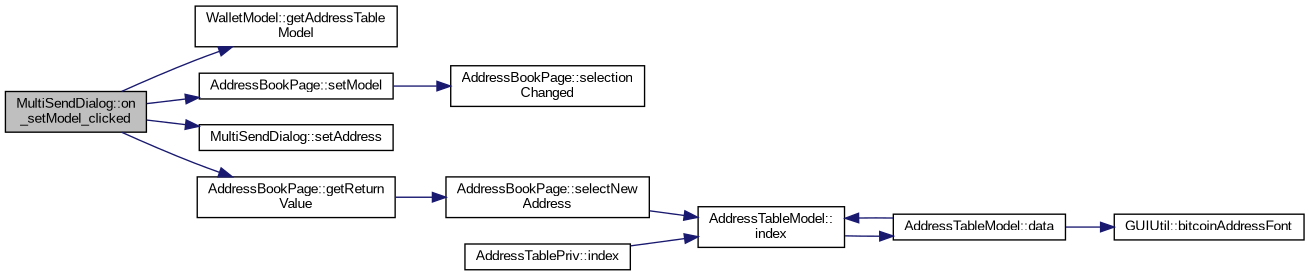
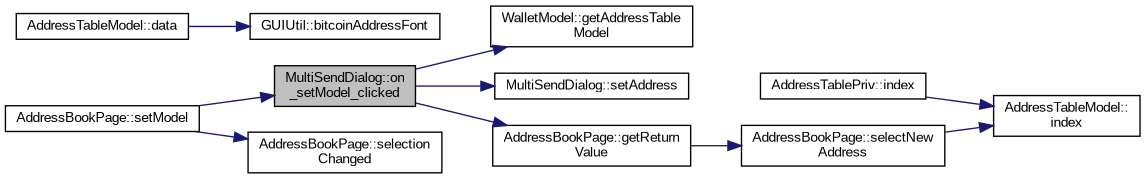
(166, 101) -> (230, 101)
(876, 218) -> none
(862, 236) -> none
